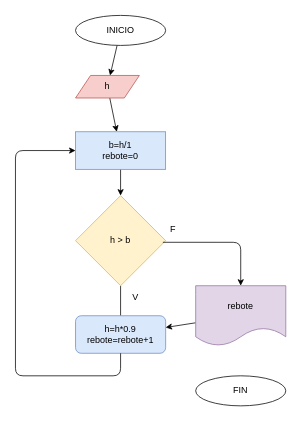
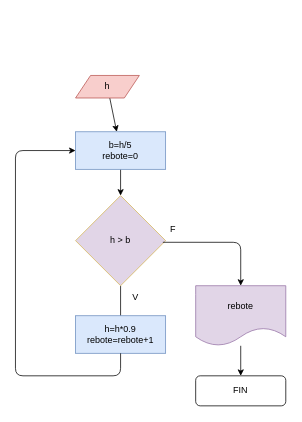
(120, 30) -> none
(114, 58) -> none
(120, 150) -> (120, 150)
(120, 240) -> (120, 240)
(182, 324) -> (240, 357)
(120, 334) -> (120, 334)
(240, 390) -> (240, 390)
